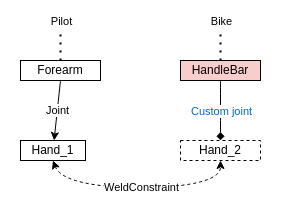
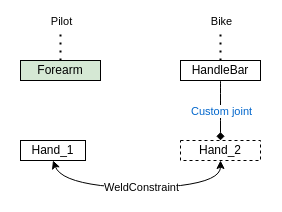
(61, 71) -> (61, 71)
(221, 71) -> (221, 71)
(57, 109) -> none
(79, 181) -> (79, 181)
